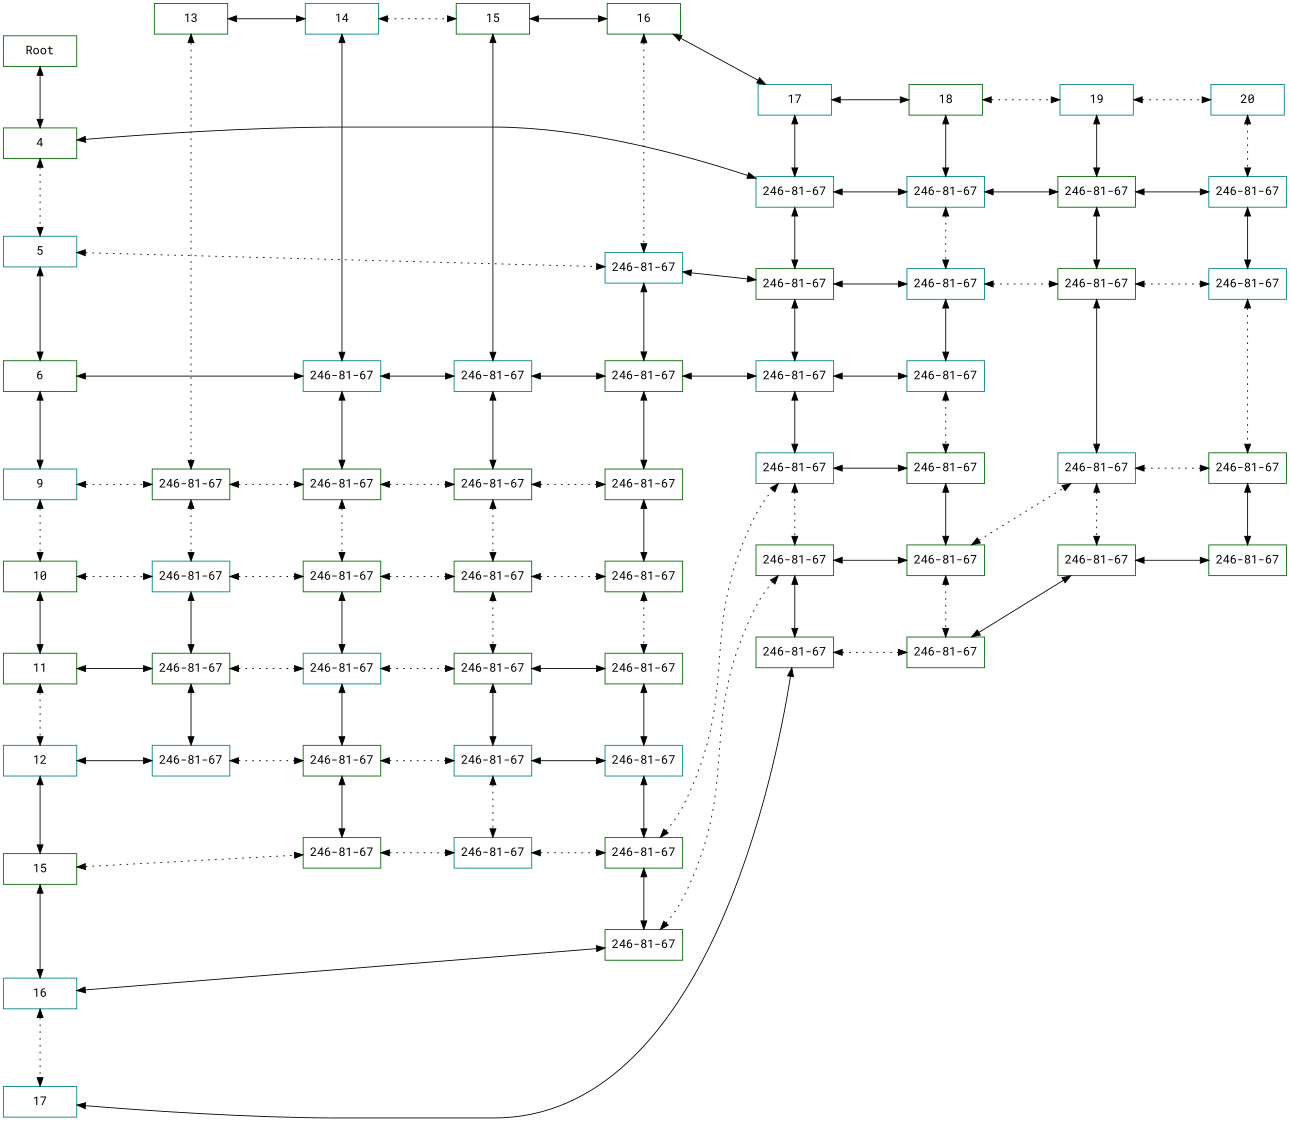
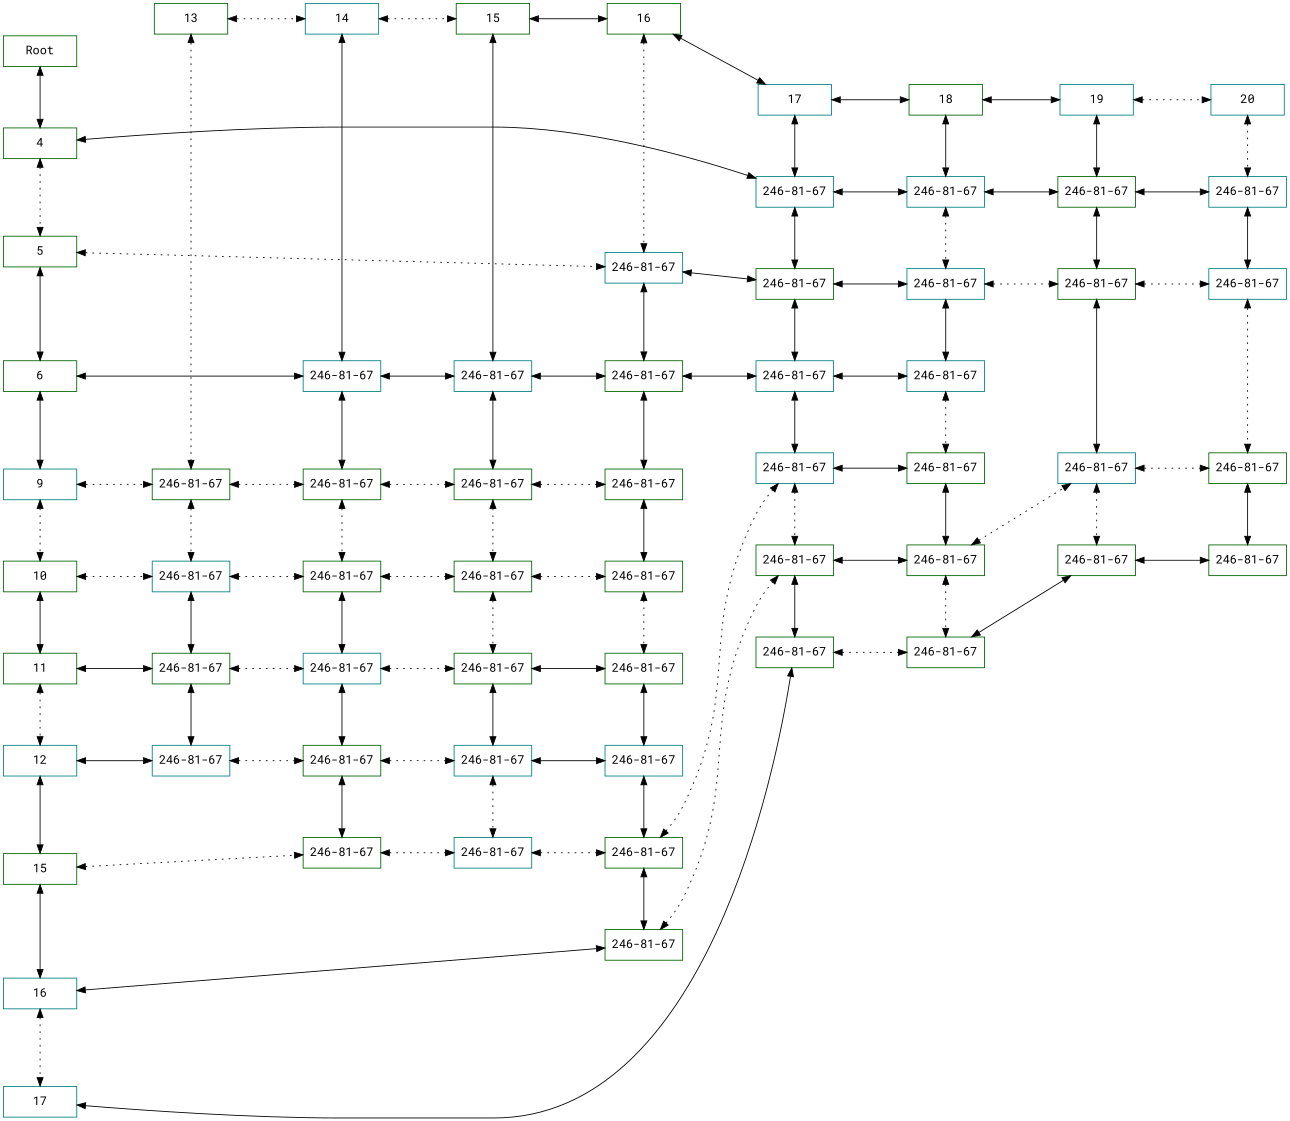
(267, 19) -> (267, 19)
(1021, 100) -> (1021, 100)
(40, 252) -> (40, 252)
